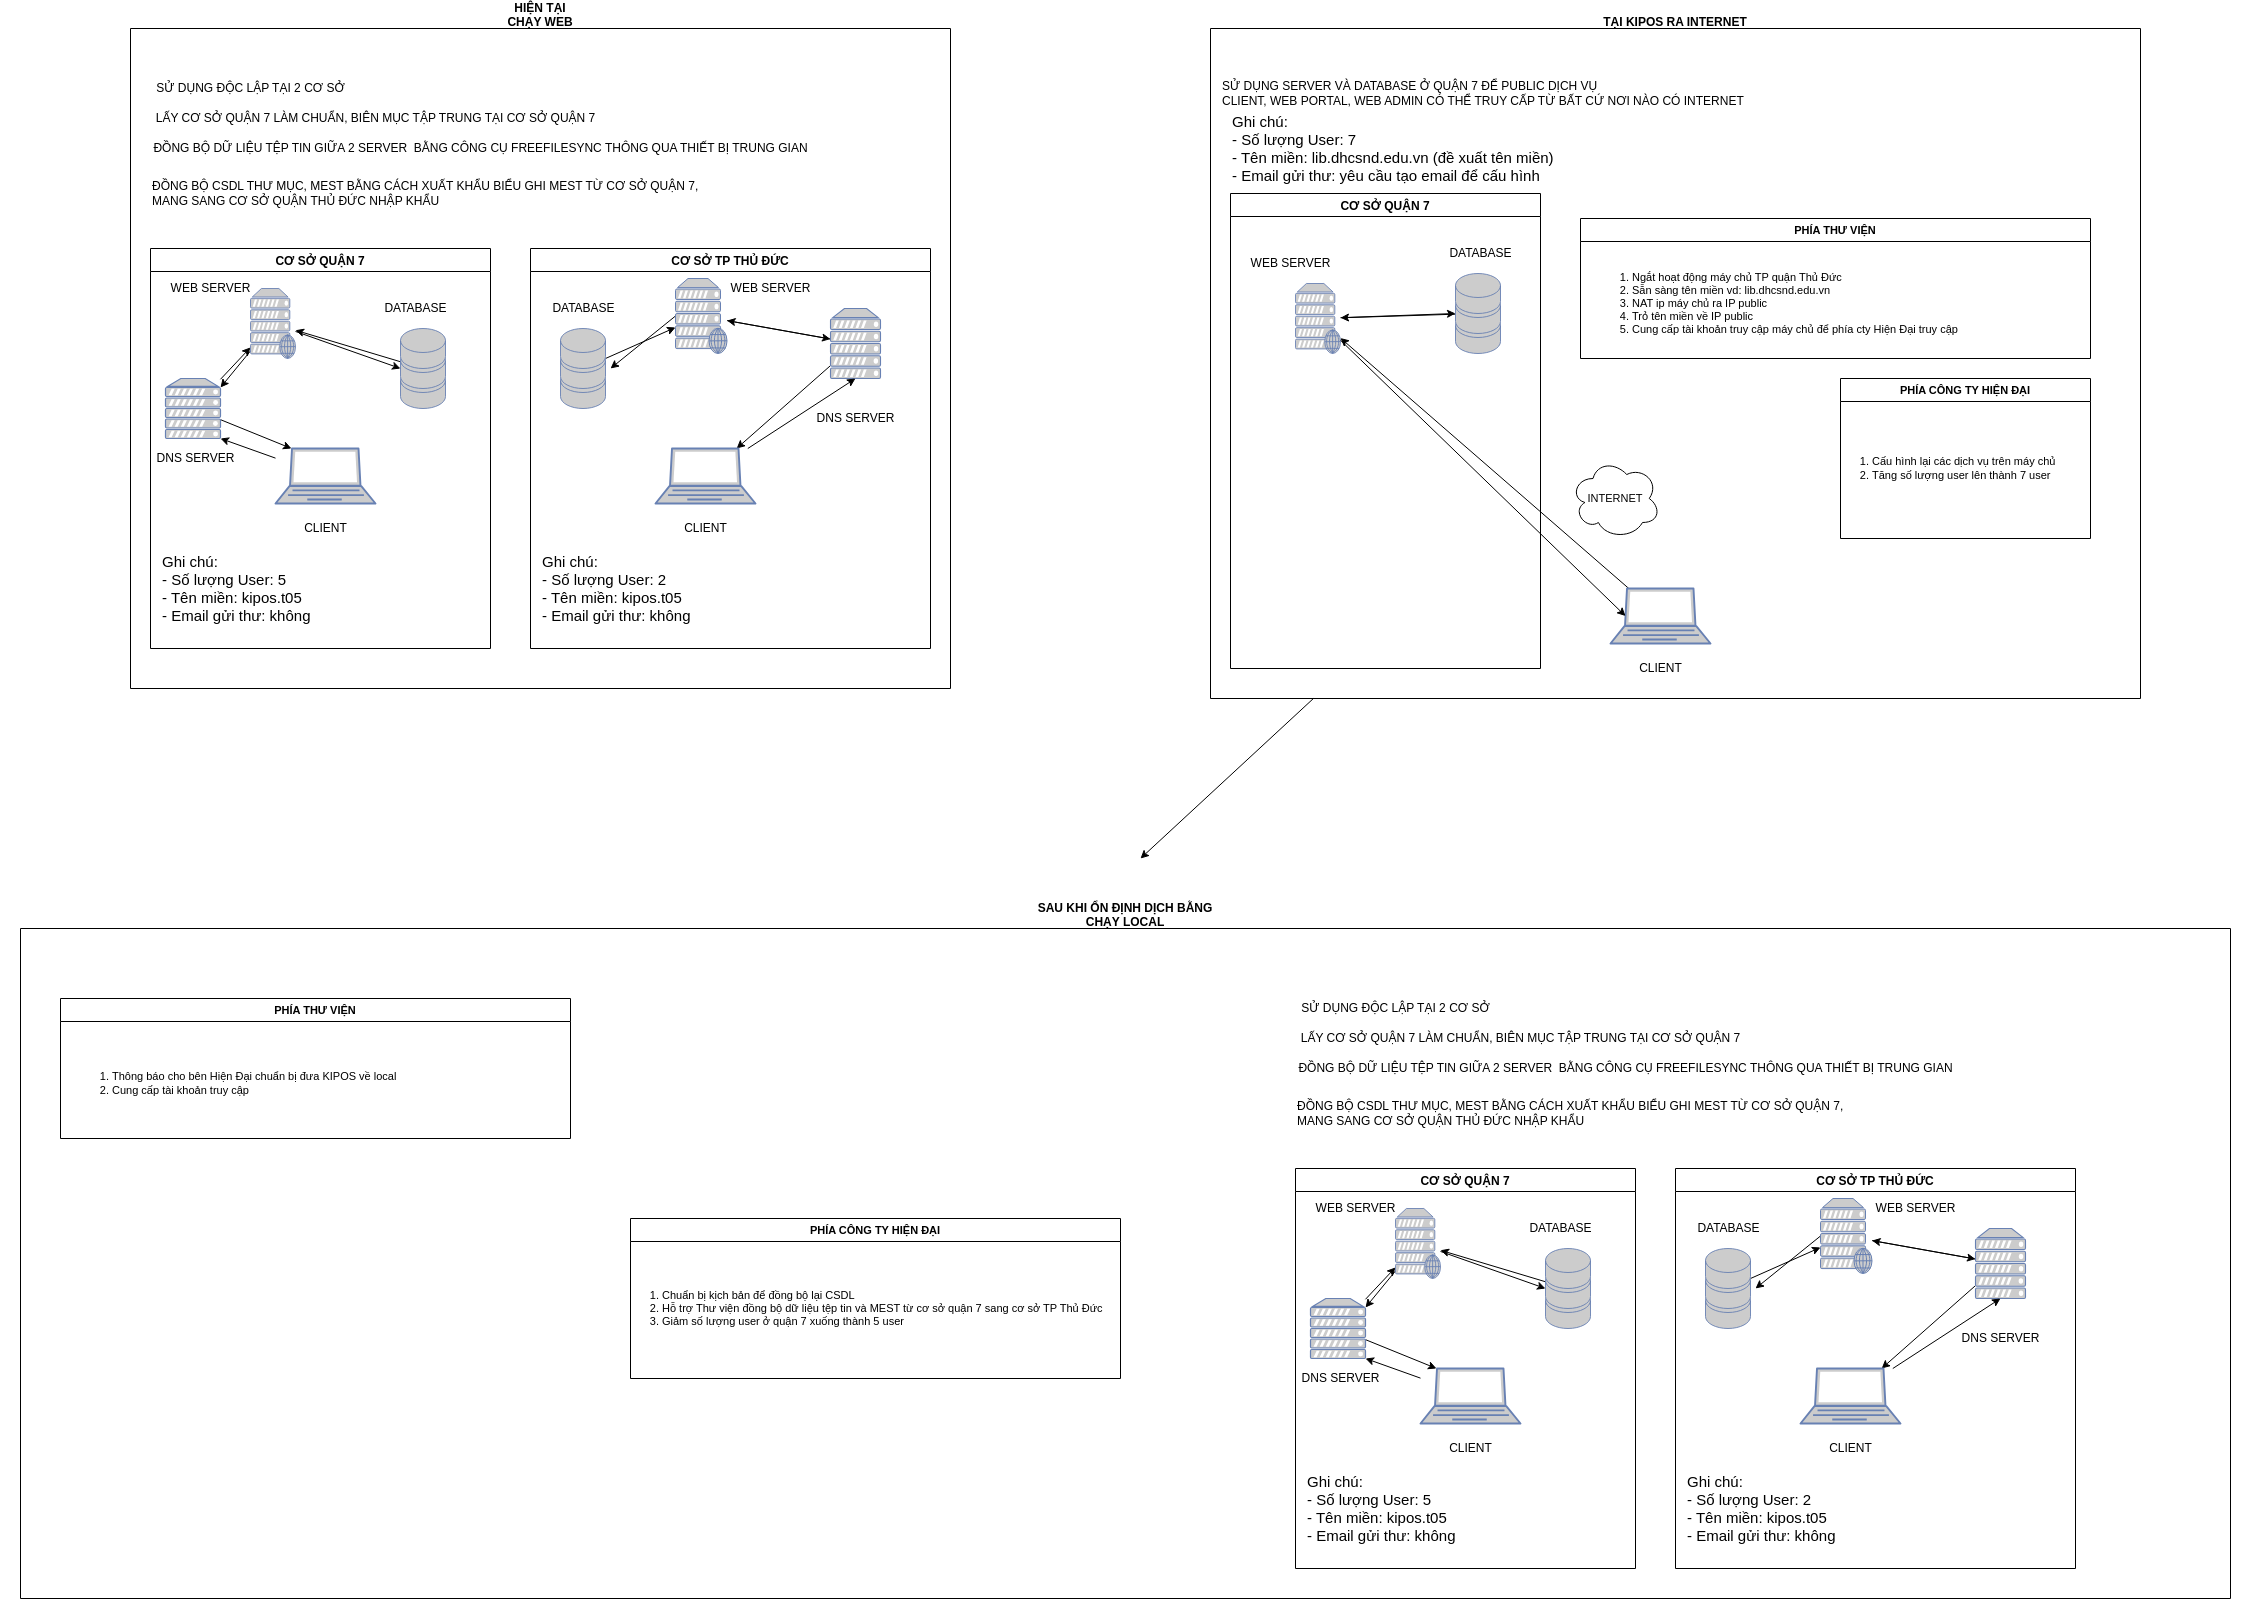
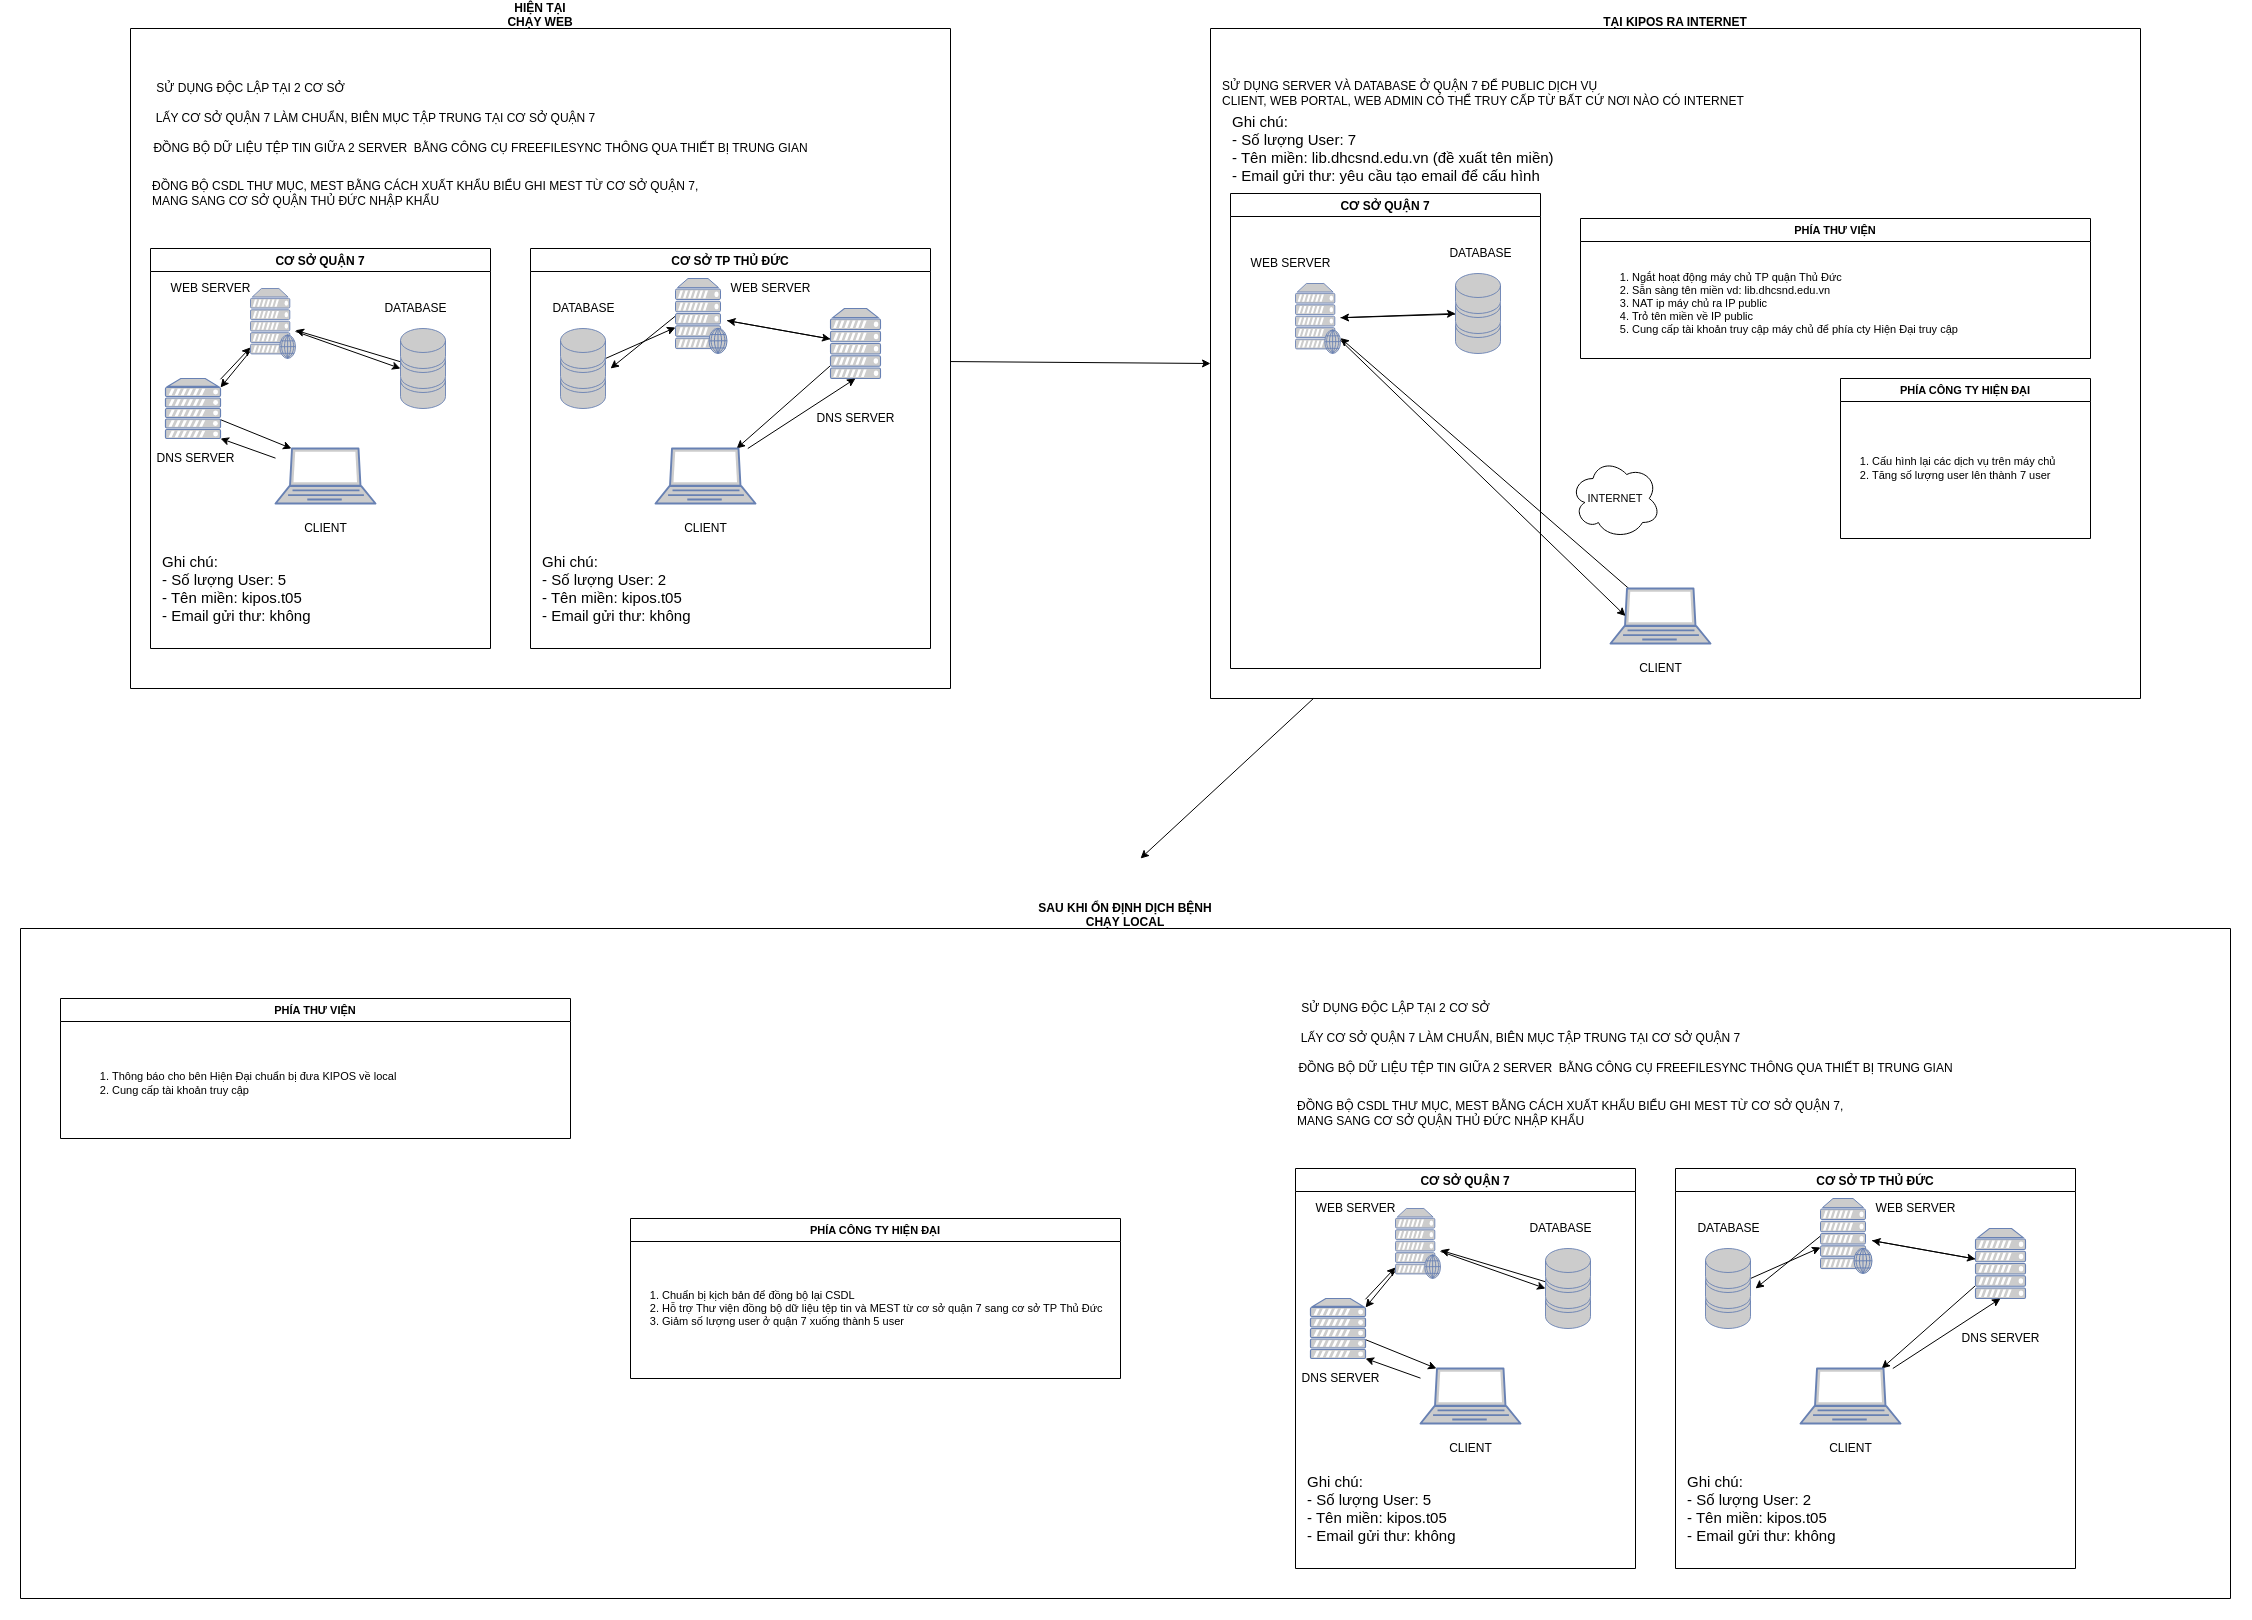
none -> (1078, 363)
(1125, 908) -> (1125, 908)
